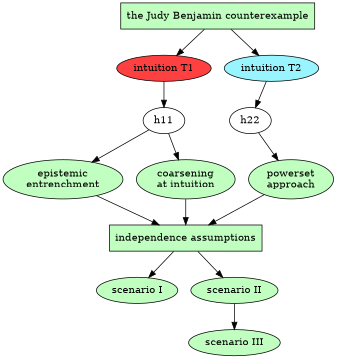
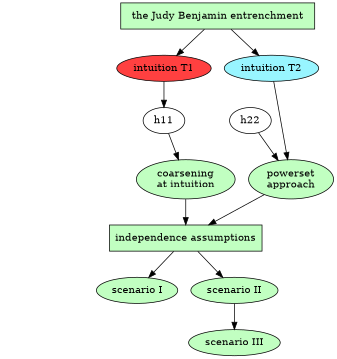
(218, 16) -> (218, 16)
(262, 91) -> (280, 117)
(63, 179) -> none
